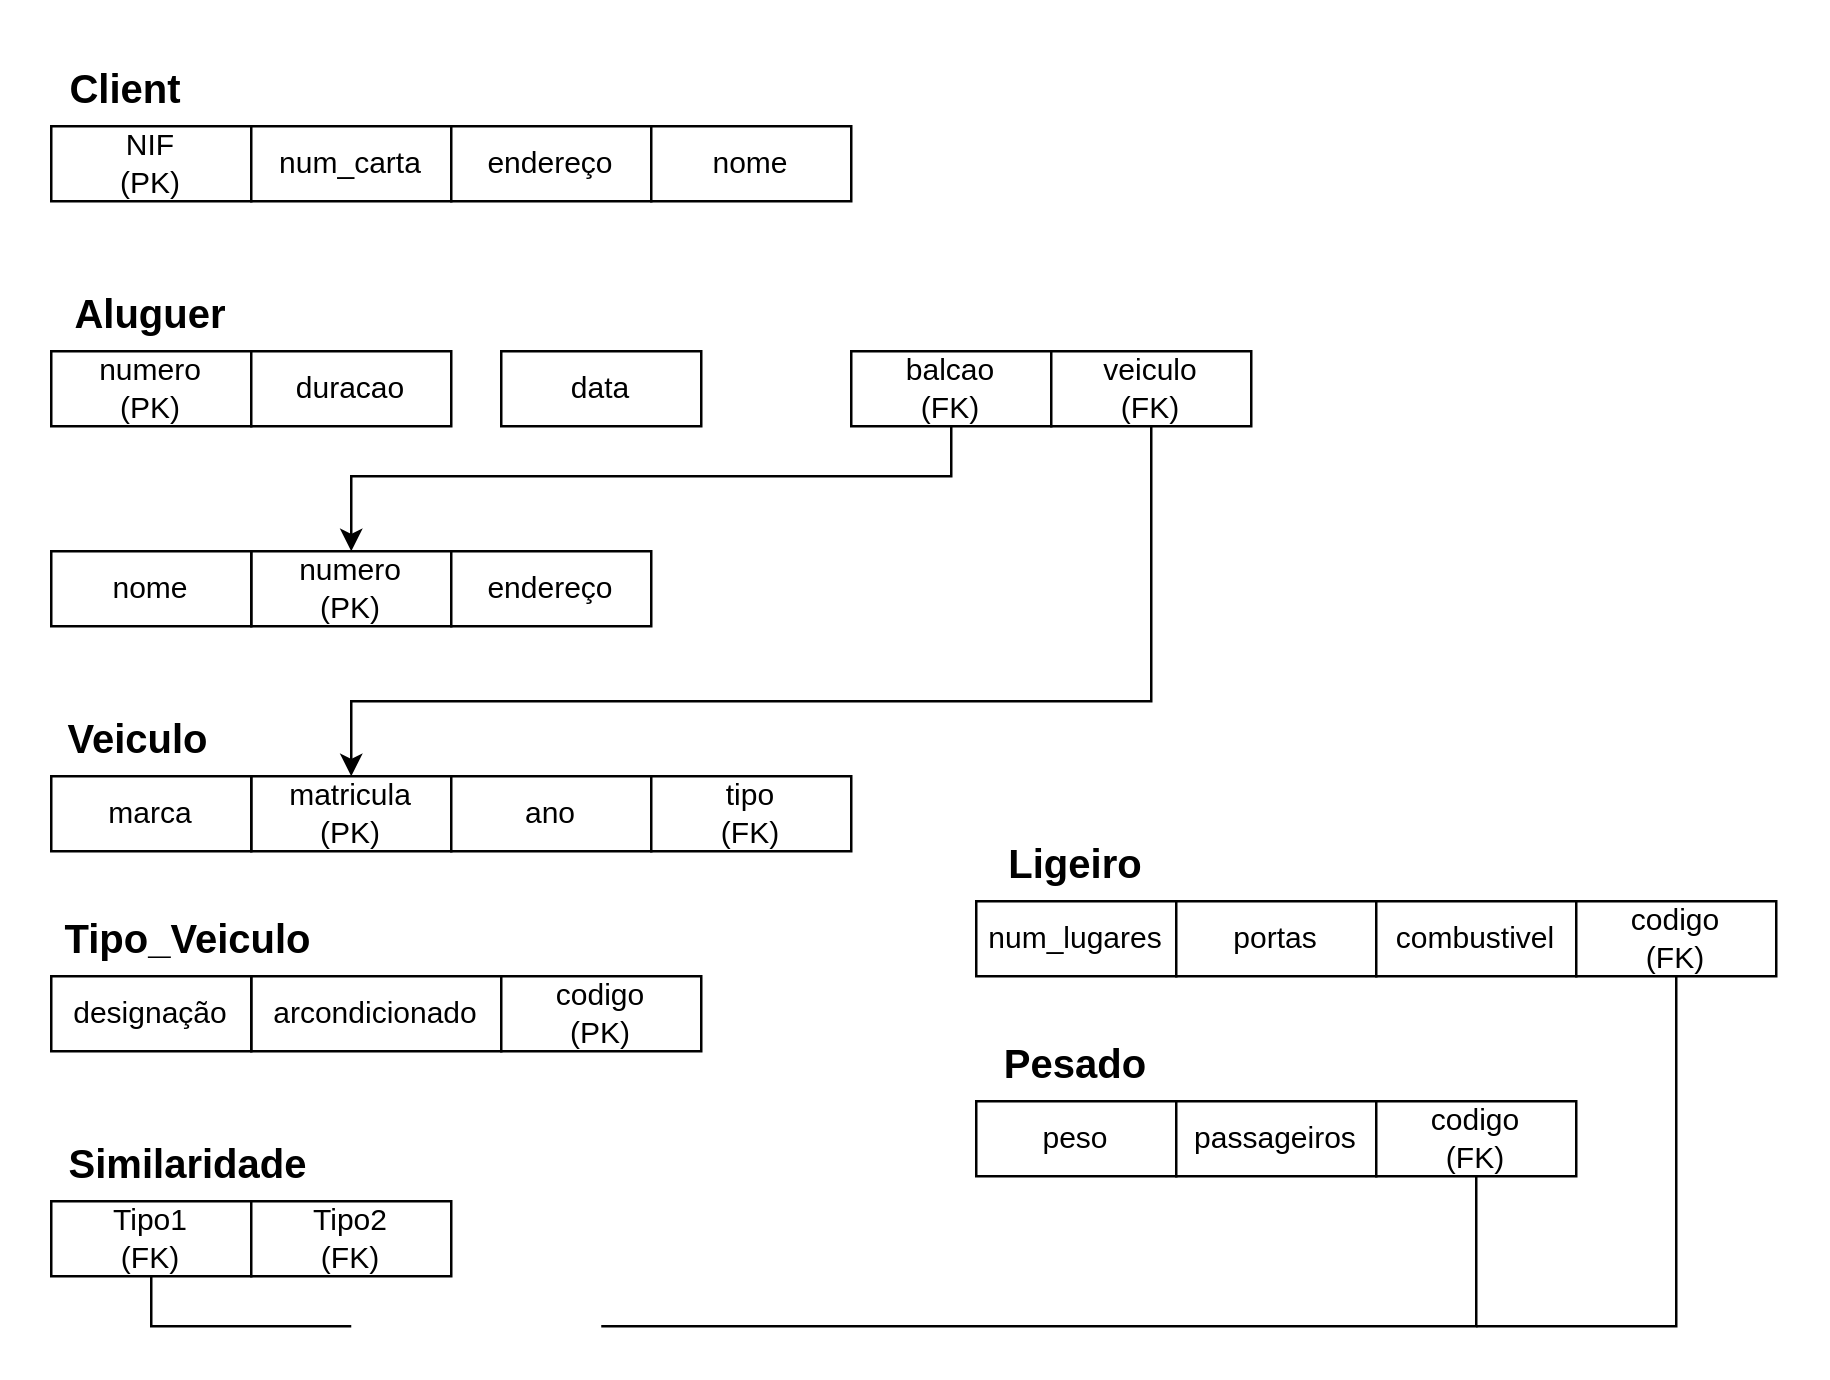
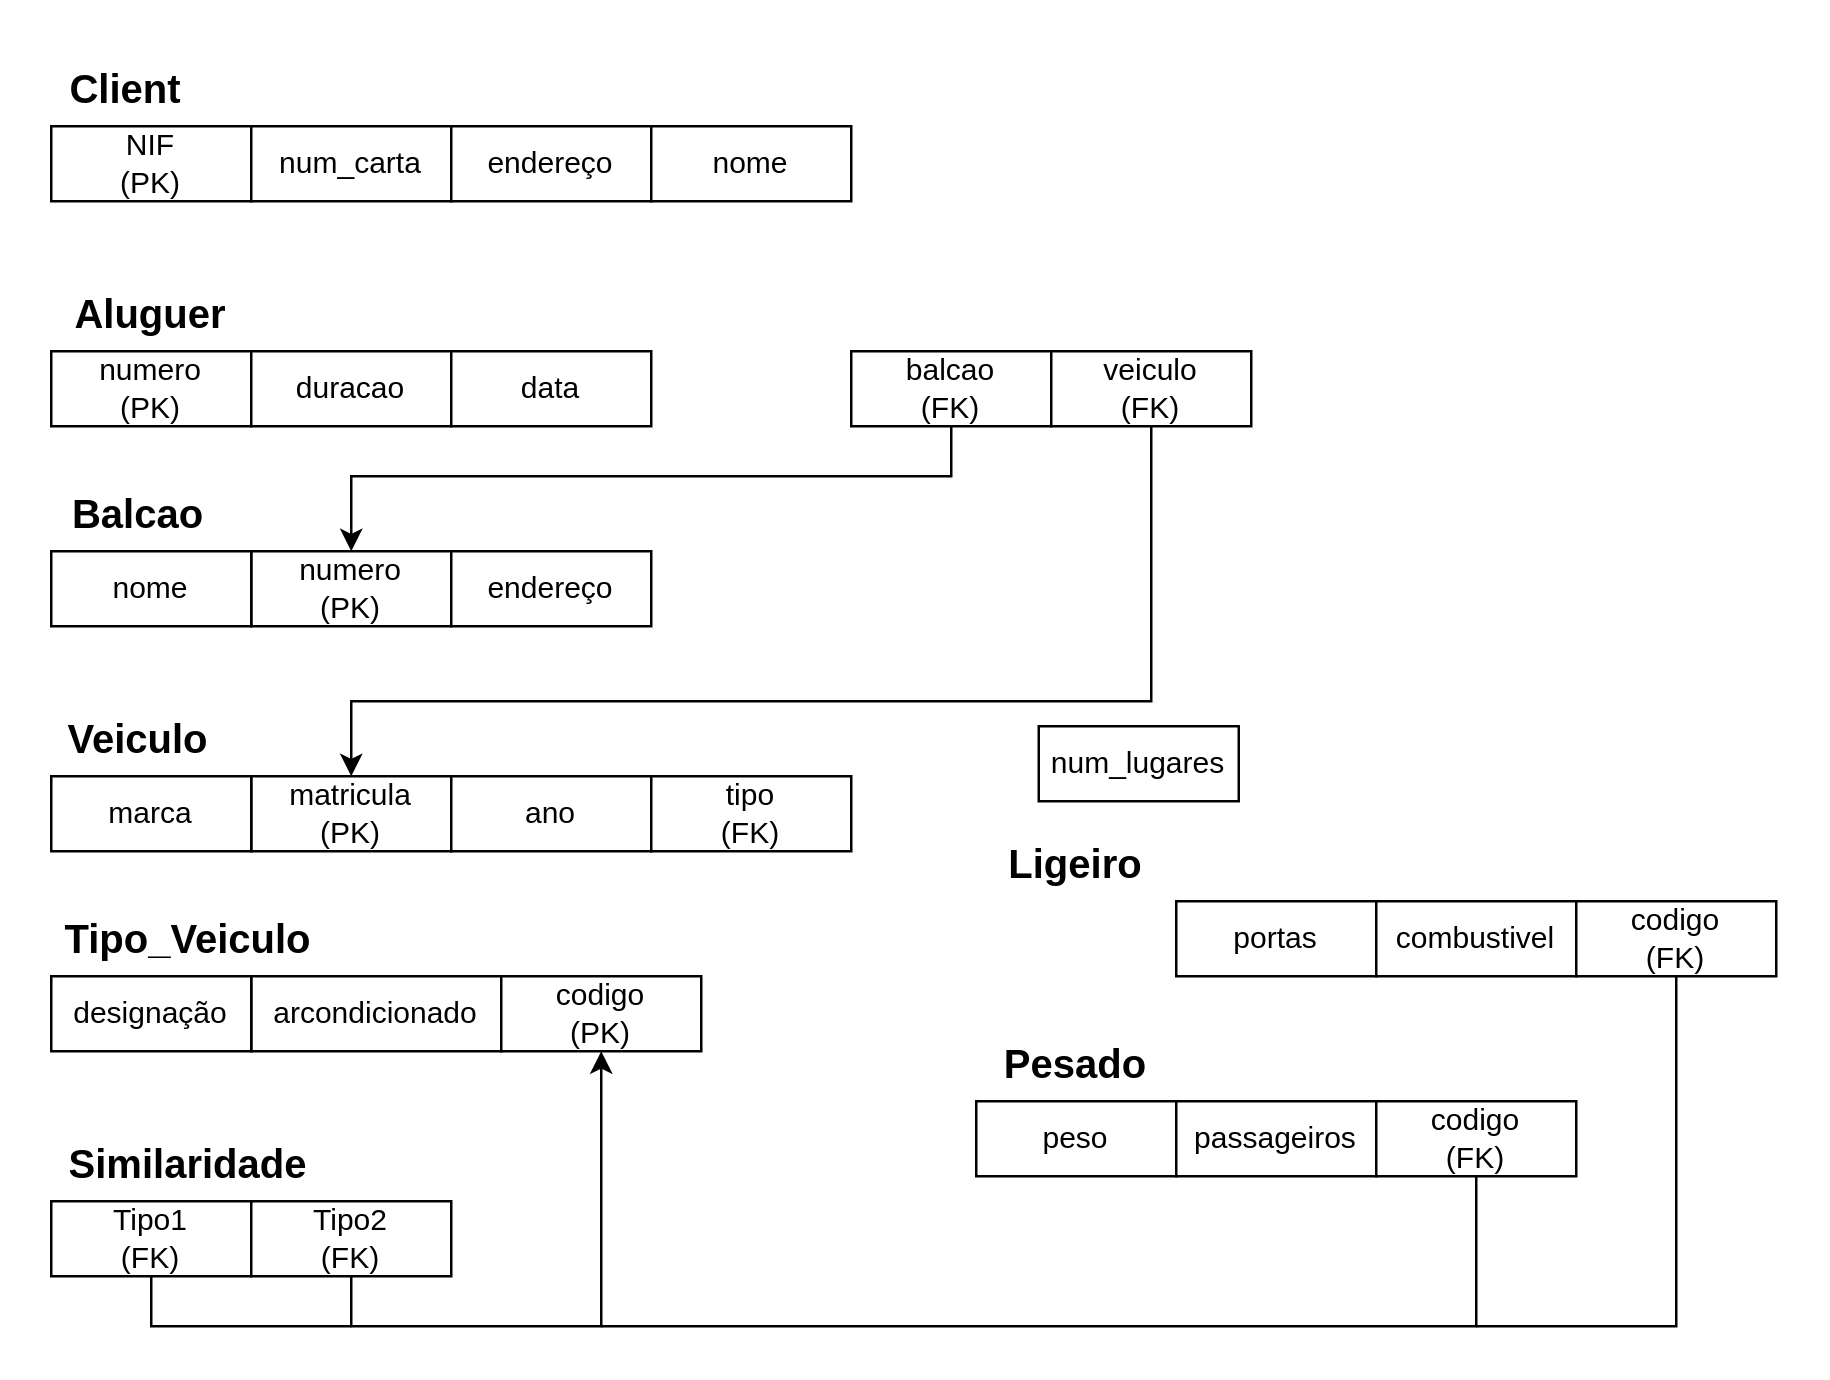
(601, 389) -> (551, 389)
none -> (139, 514)
(1076, 939) -> (1139, 764)
none -> (580, 1326)
